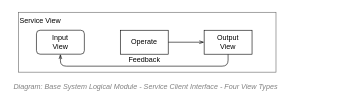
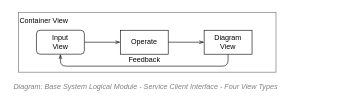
(41, 21) -> (45, 21)
none -> (102, 42)
(228, 42) -> (228, 42)
